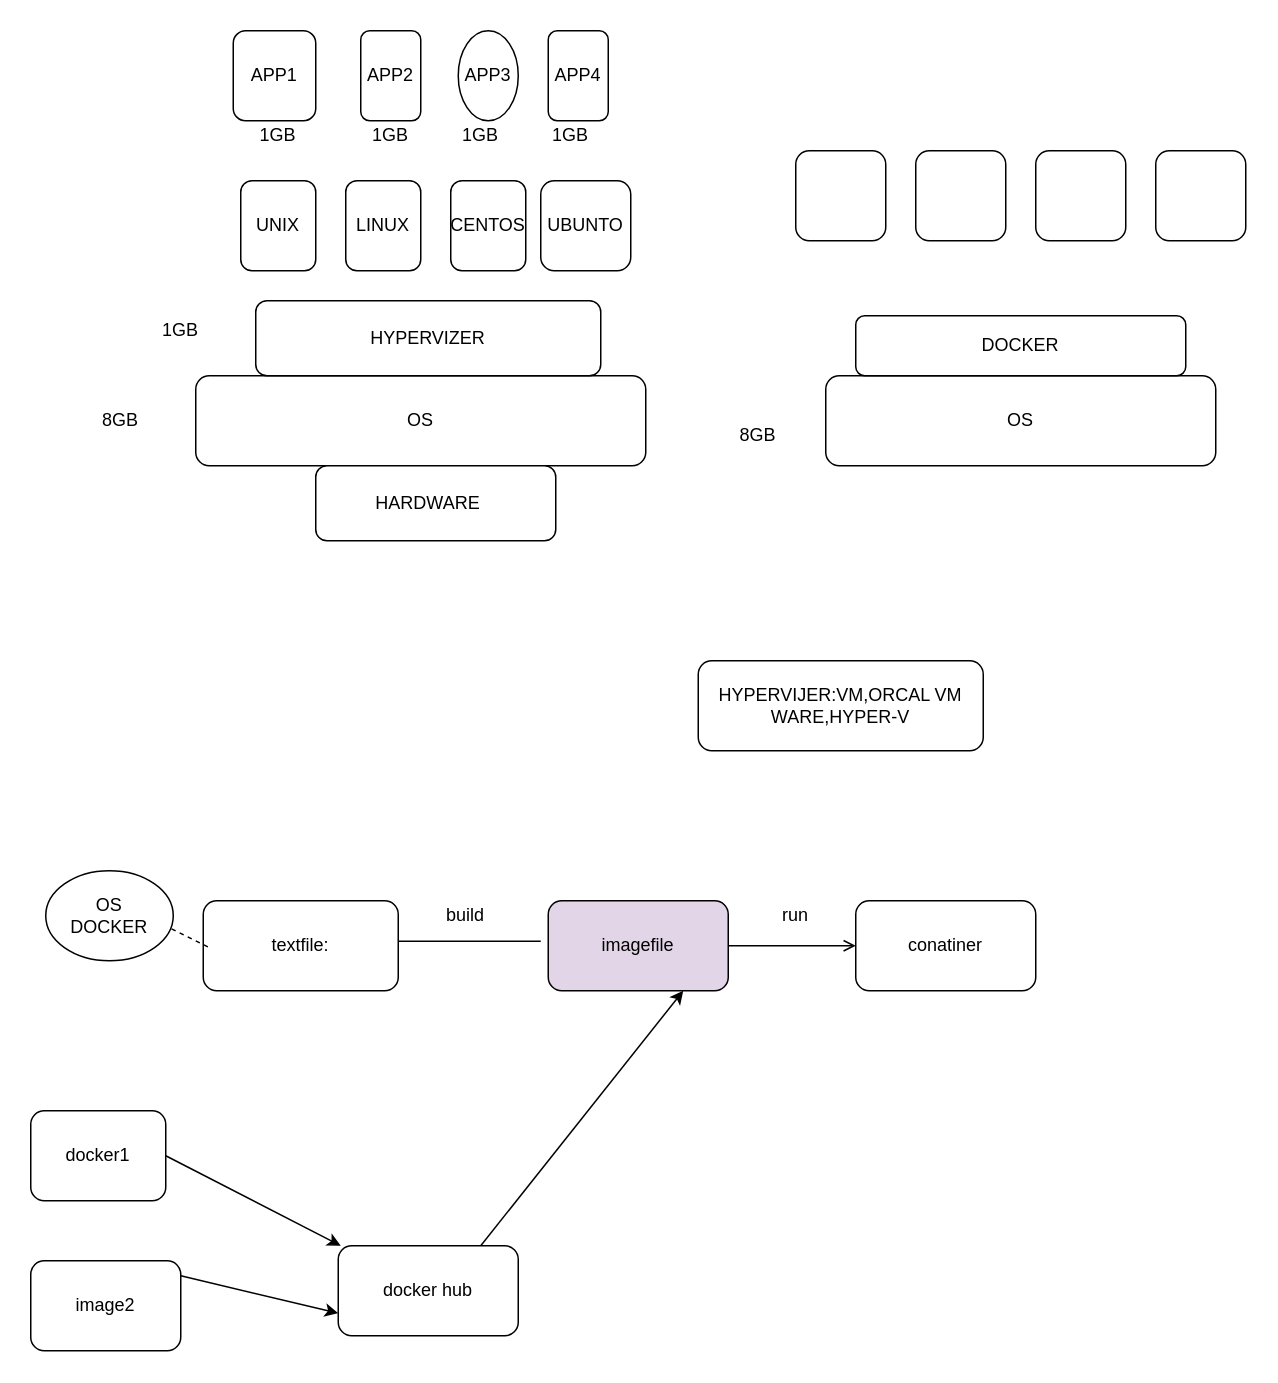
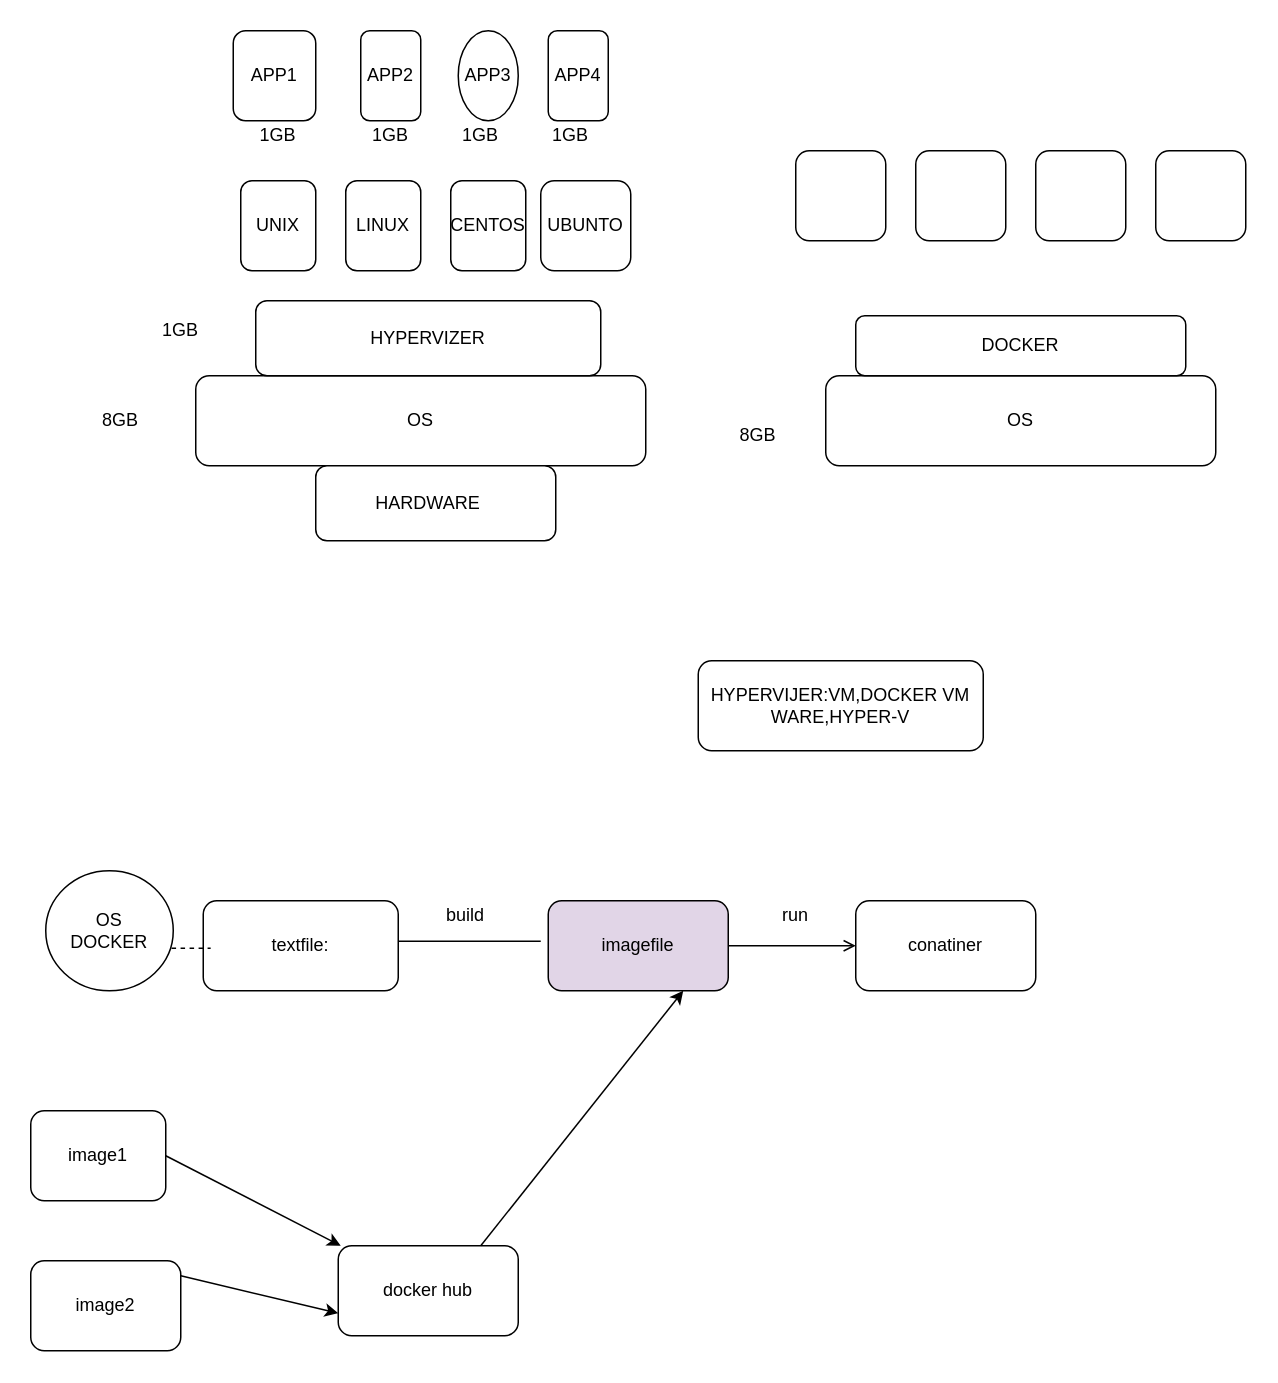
(841, 706) -> (841, 706)
(110, 916) -> (110, 931)
(98, 1156) -> (98, 1156)
